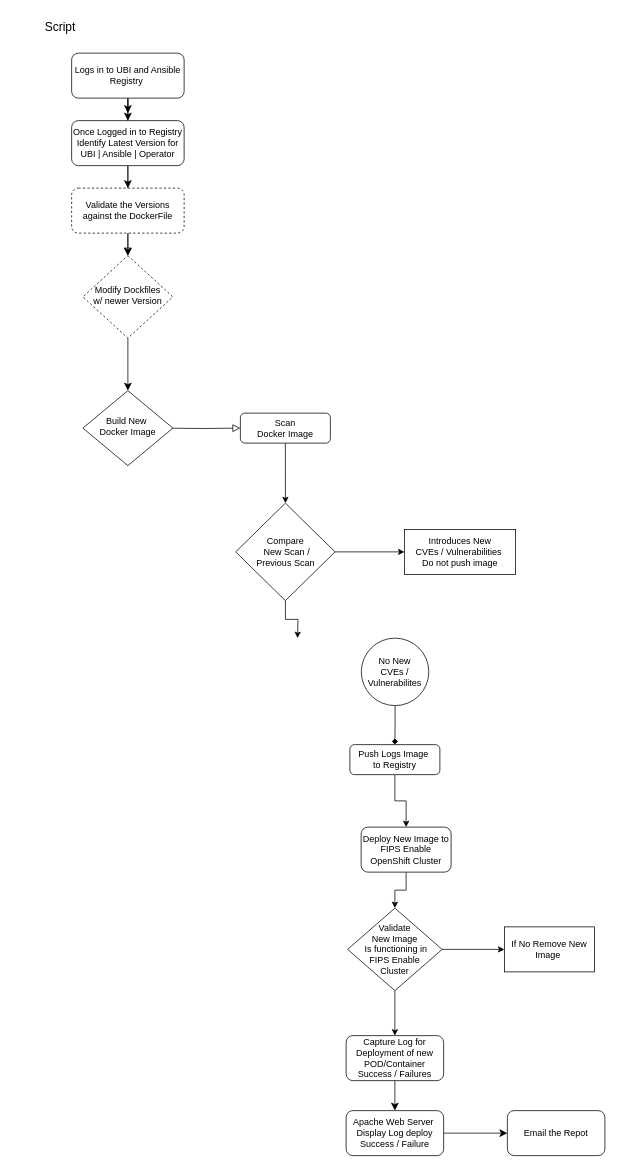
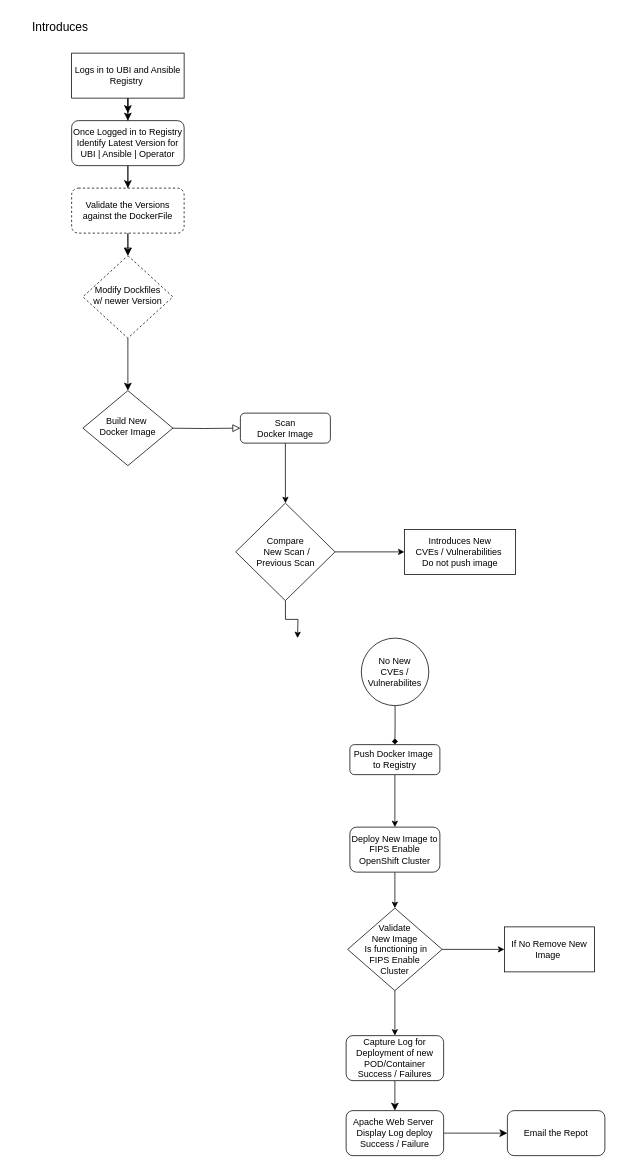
(60, 27) -> (60, 27)
(128, 75) -> (128, 75)
(395, 759) -> (395, 759)
(406, 849) -> (395, 849)
